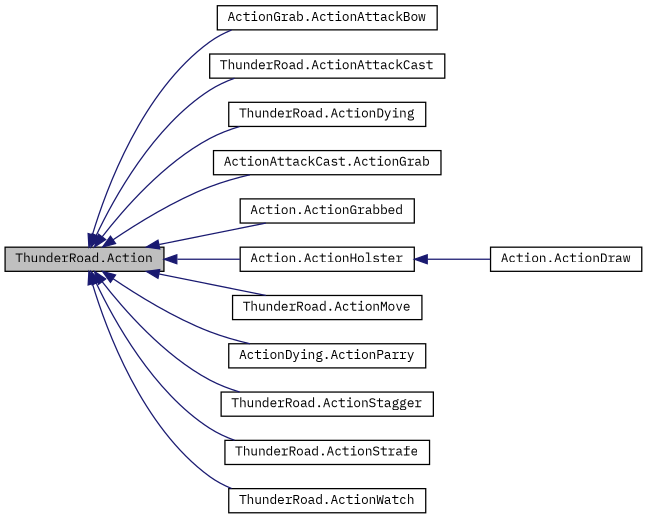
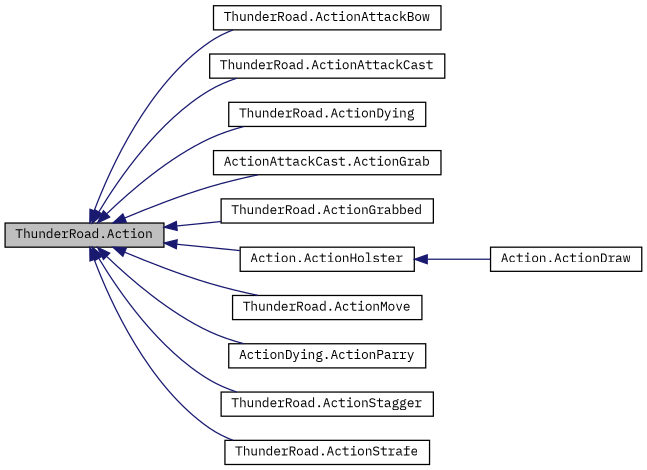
(327, 18) -> (327, 18)
(327, 211) -> (327, 211)
(327, 501) -> none
